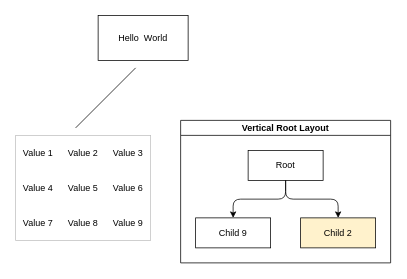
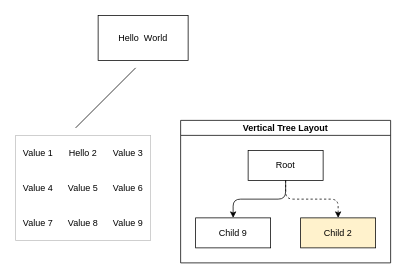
(285, 128) -> (285, 128)
(83, 153) -> (83, 153)
(315, 199) -> (315, 199)
